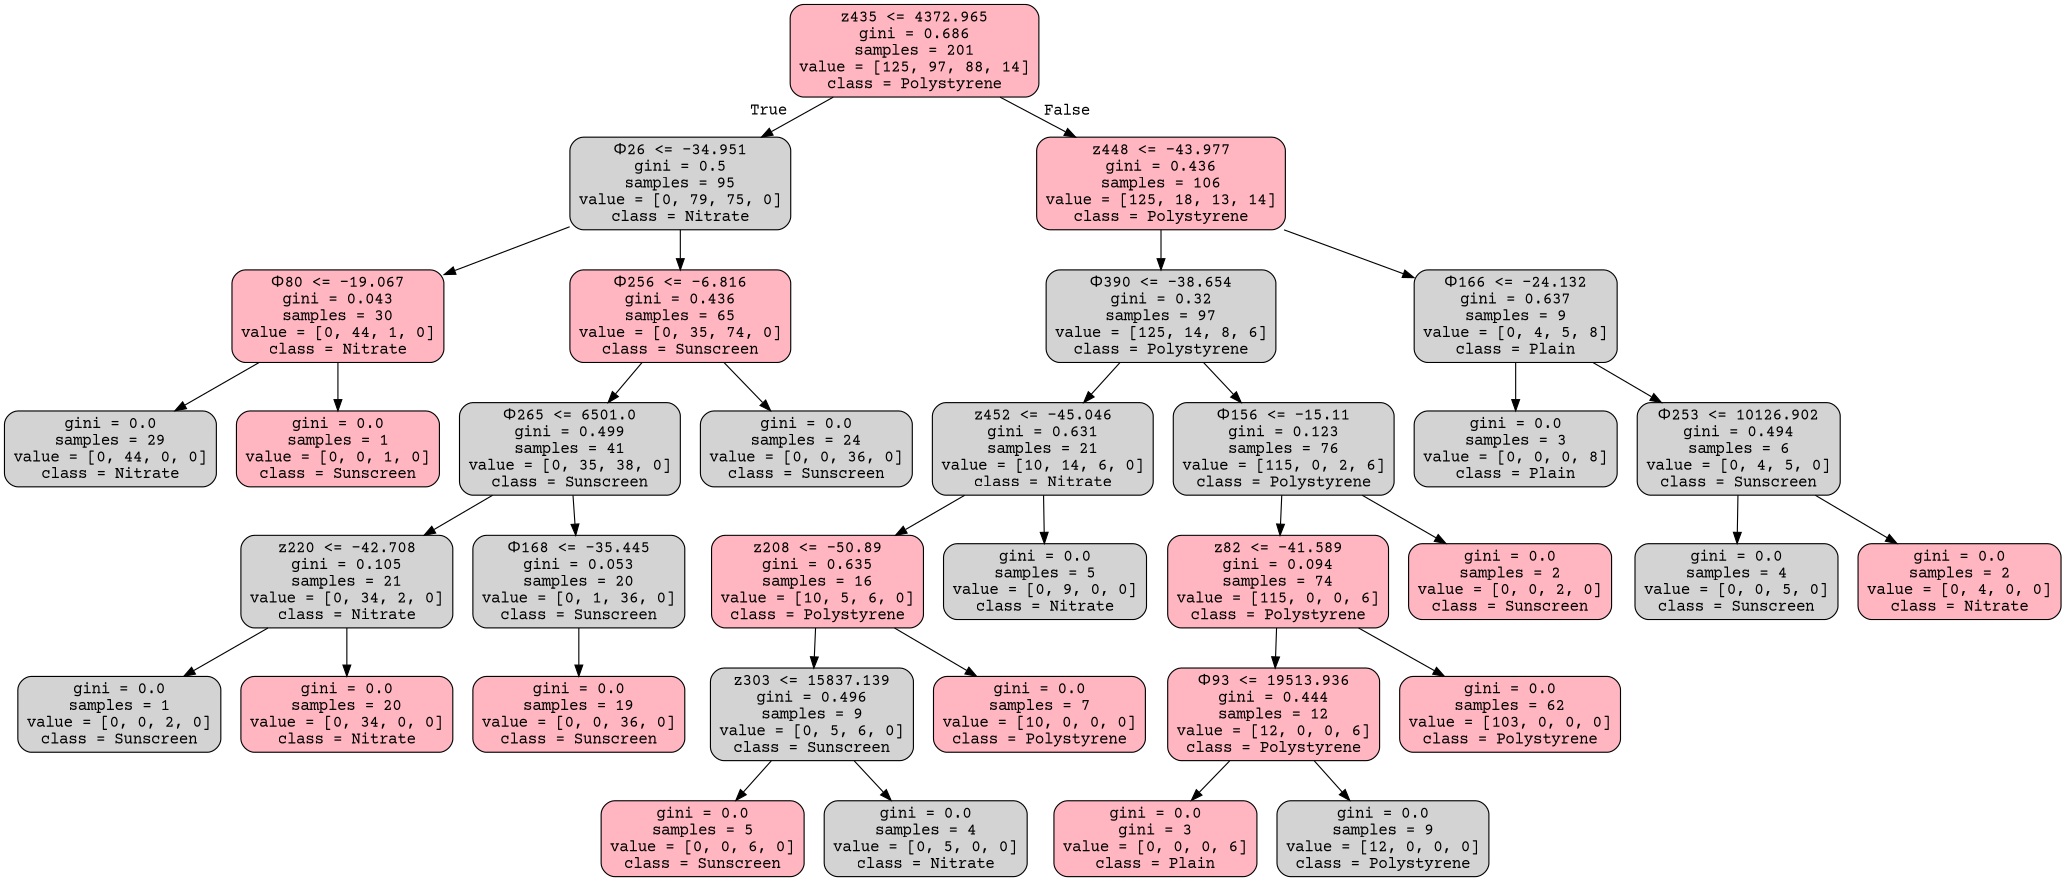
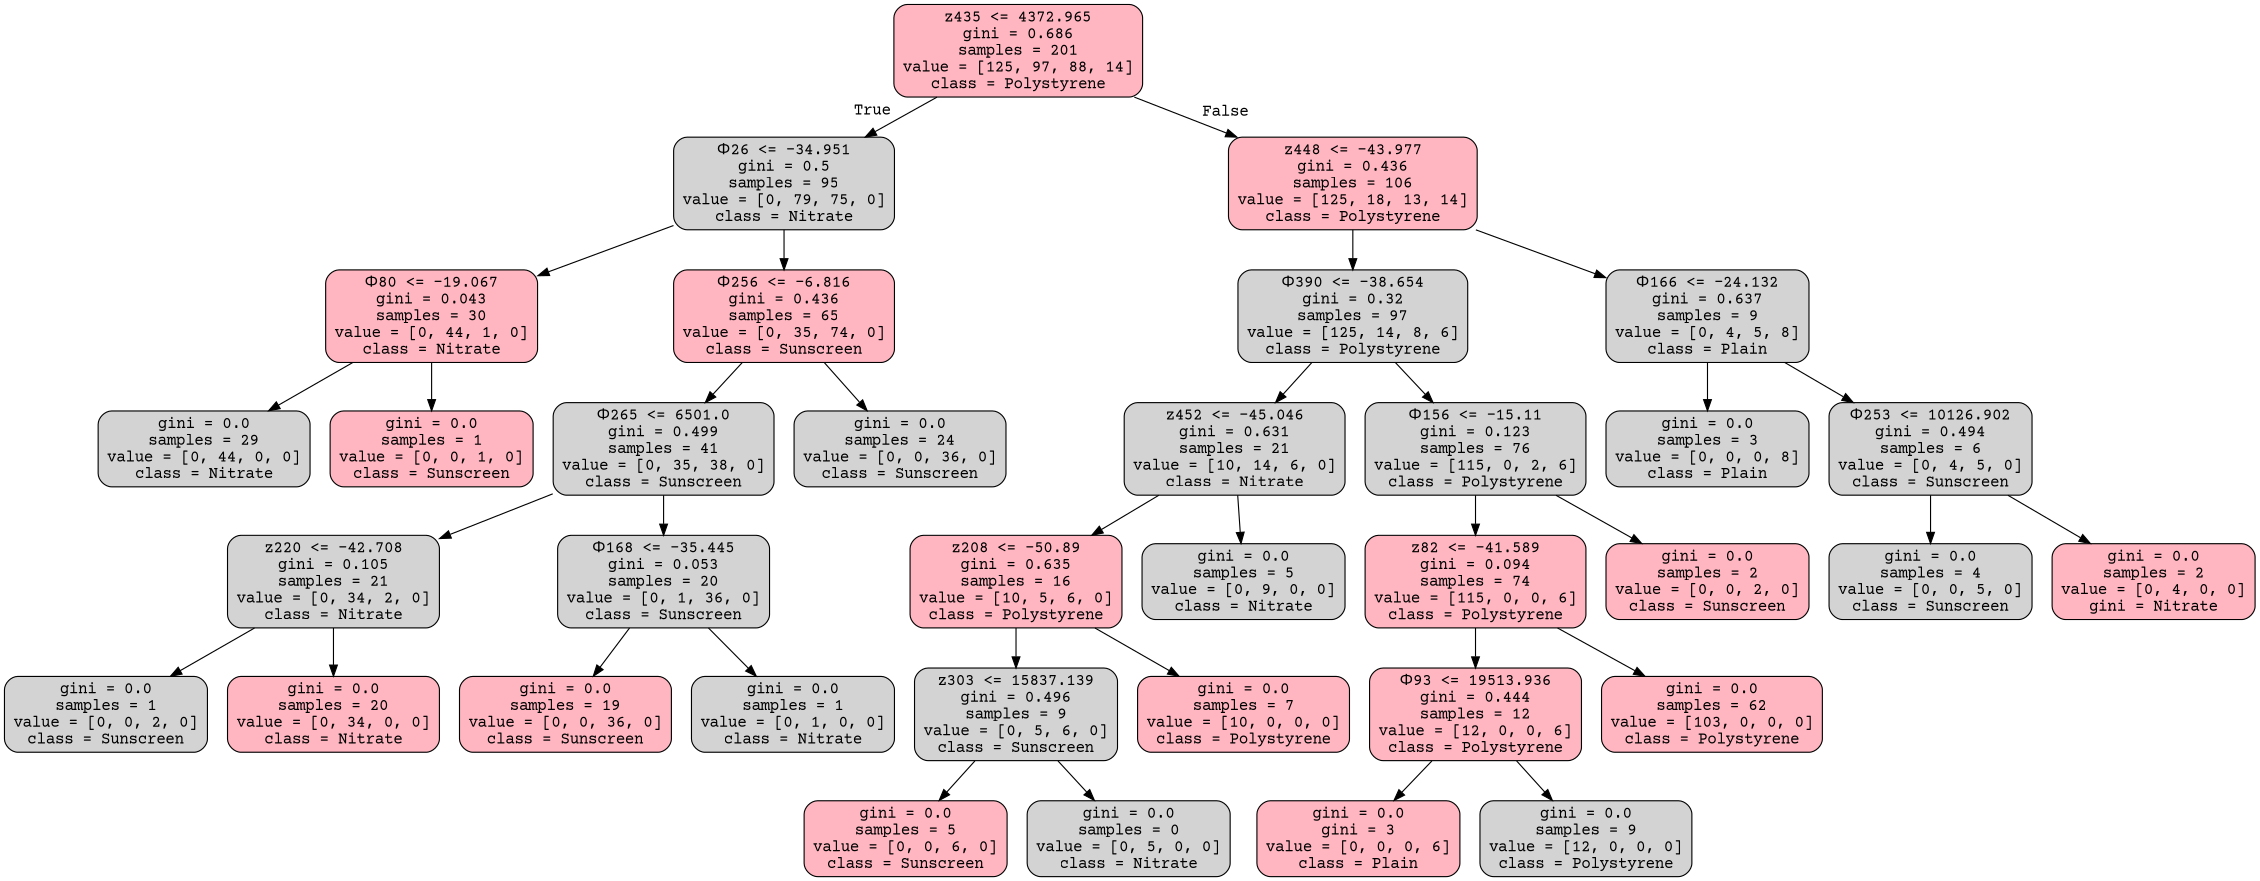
(1960, 582) -> (2154, 582)
none -> (793, 714)
(926, 839) -> (1129, 839)
